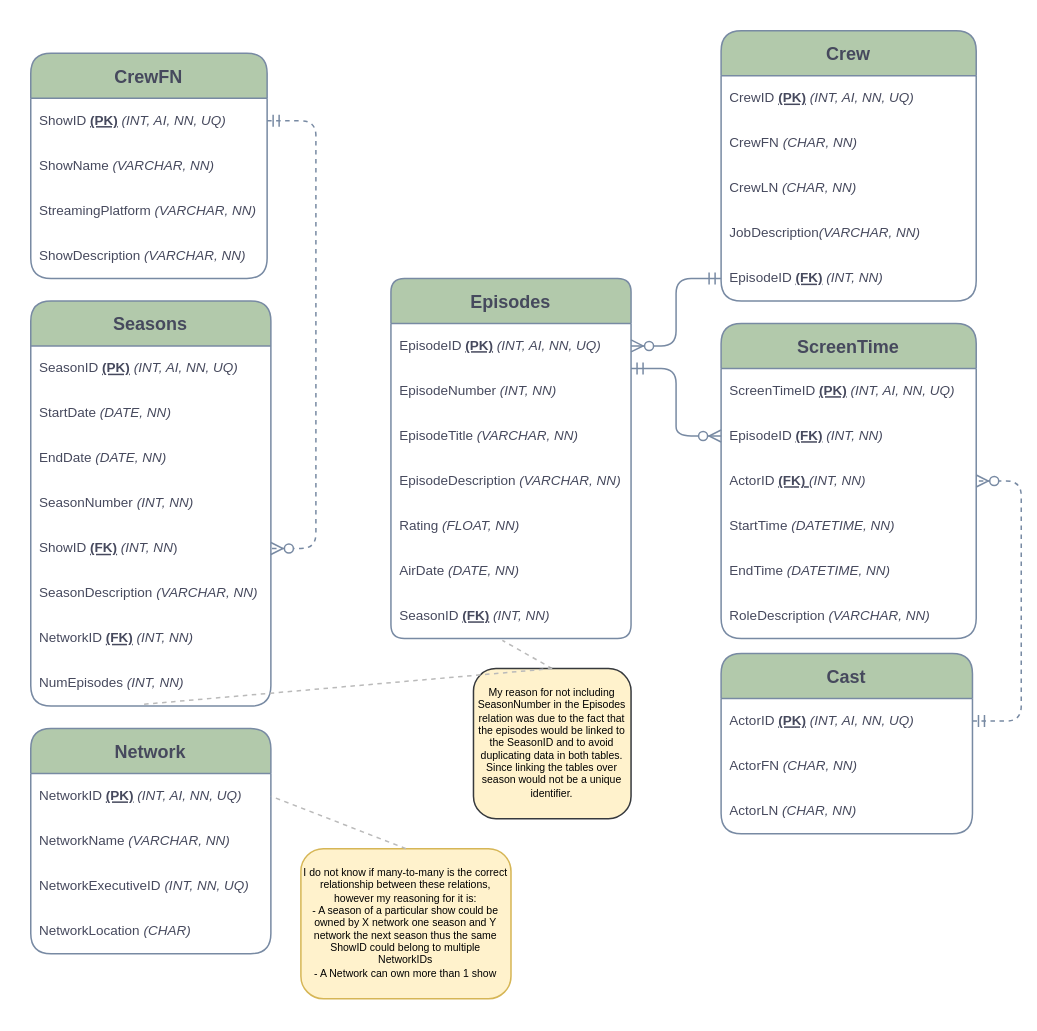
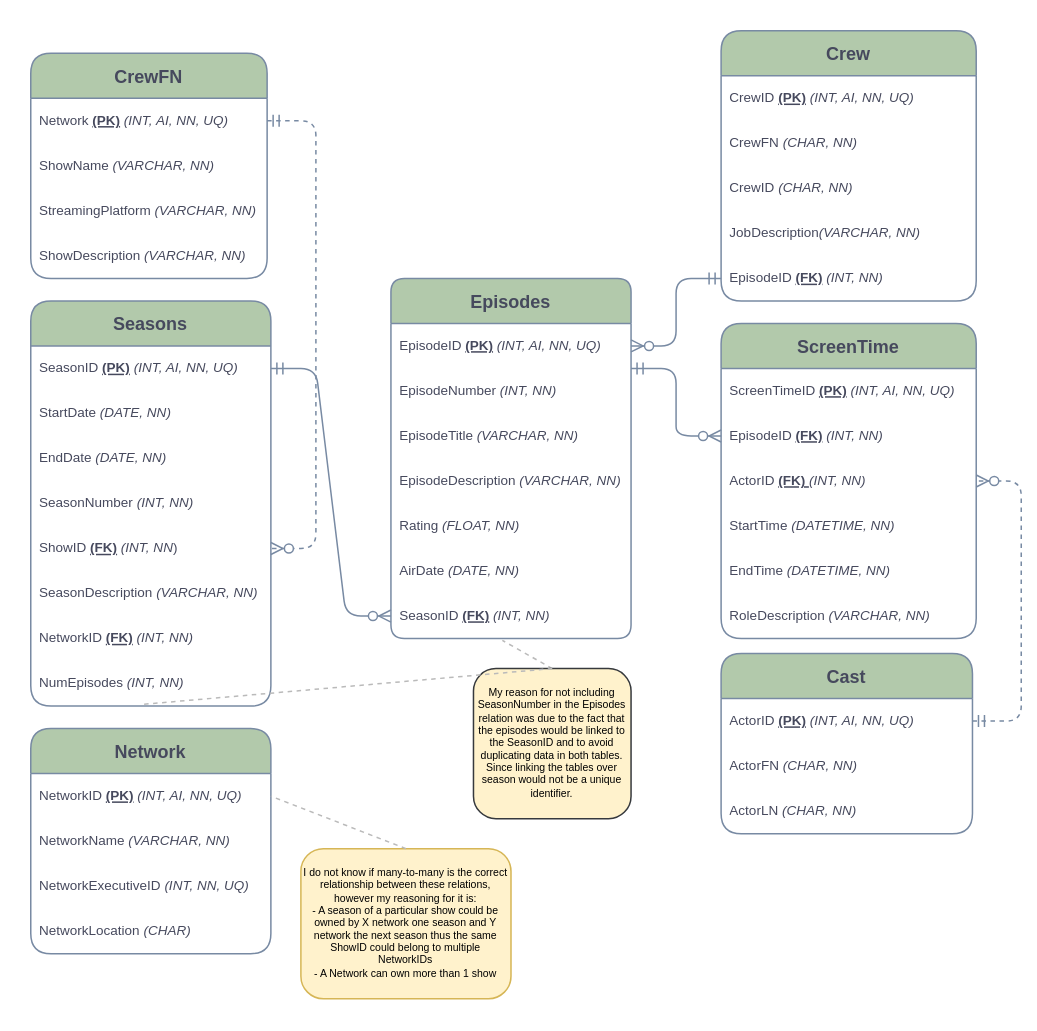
(135, 121) -> (139, 121)
(789, 188) -> (789, 188)
none -> (334, 515)
